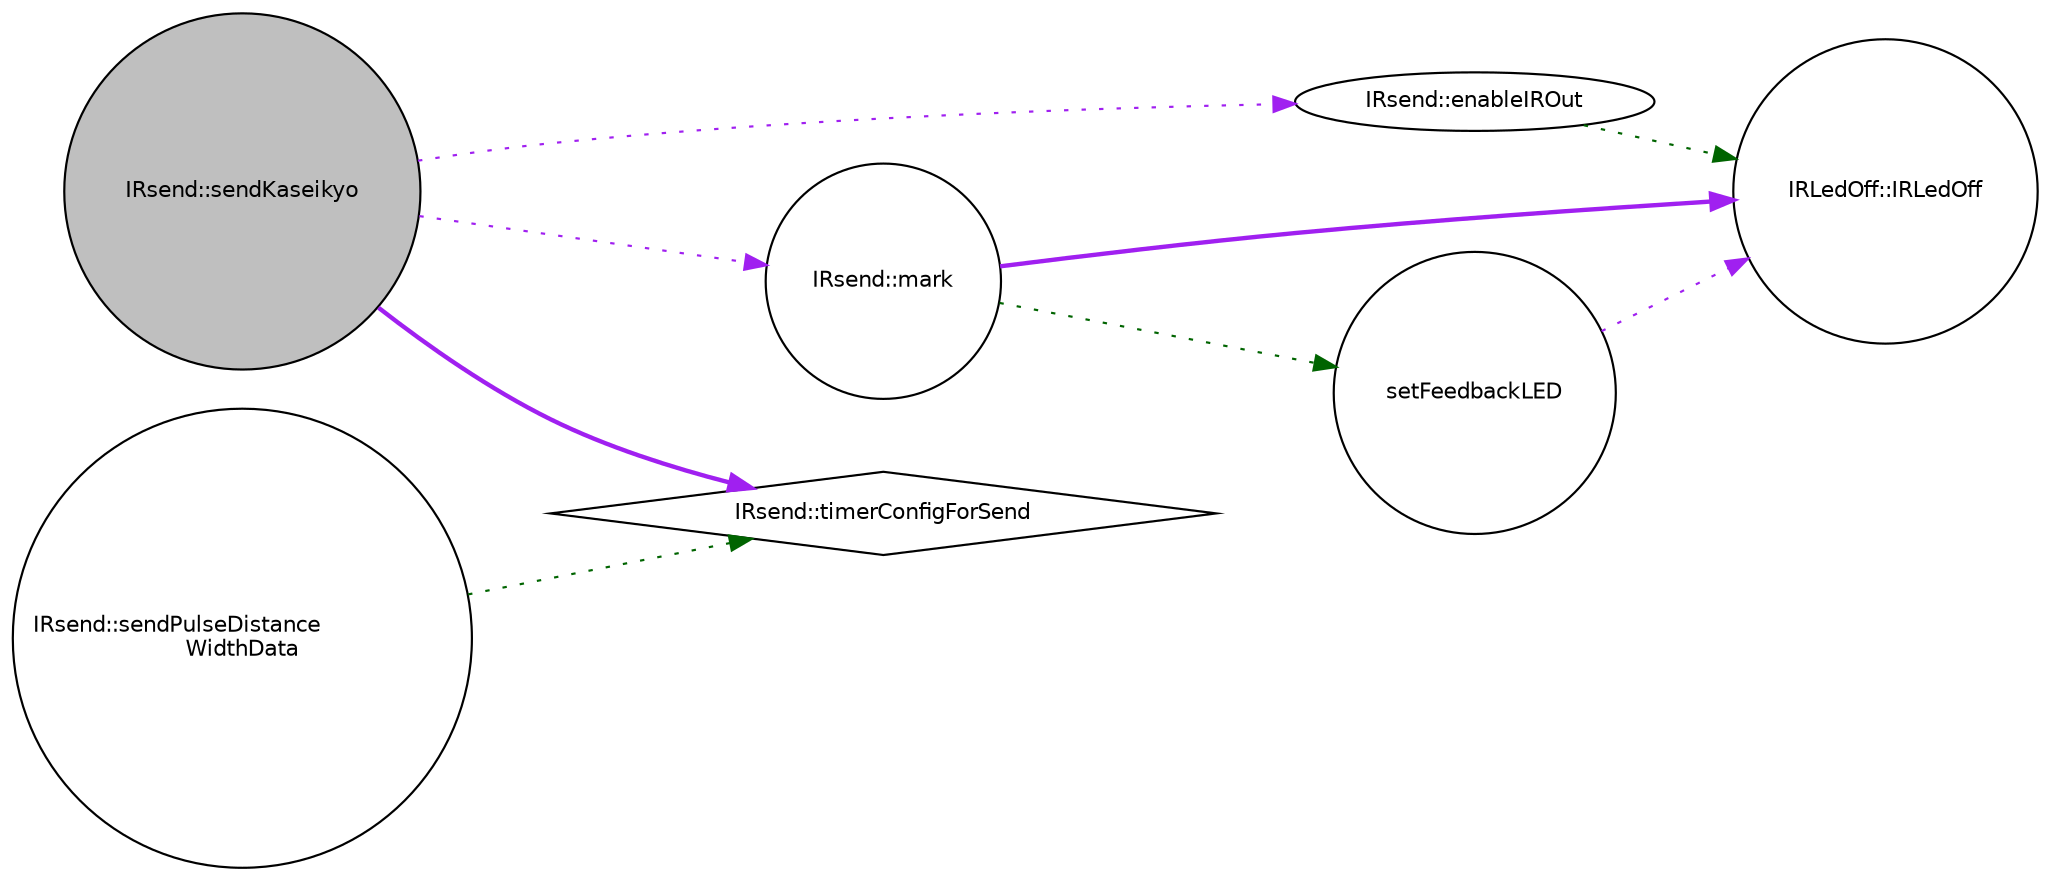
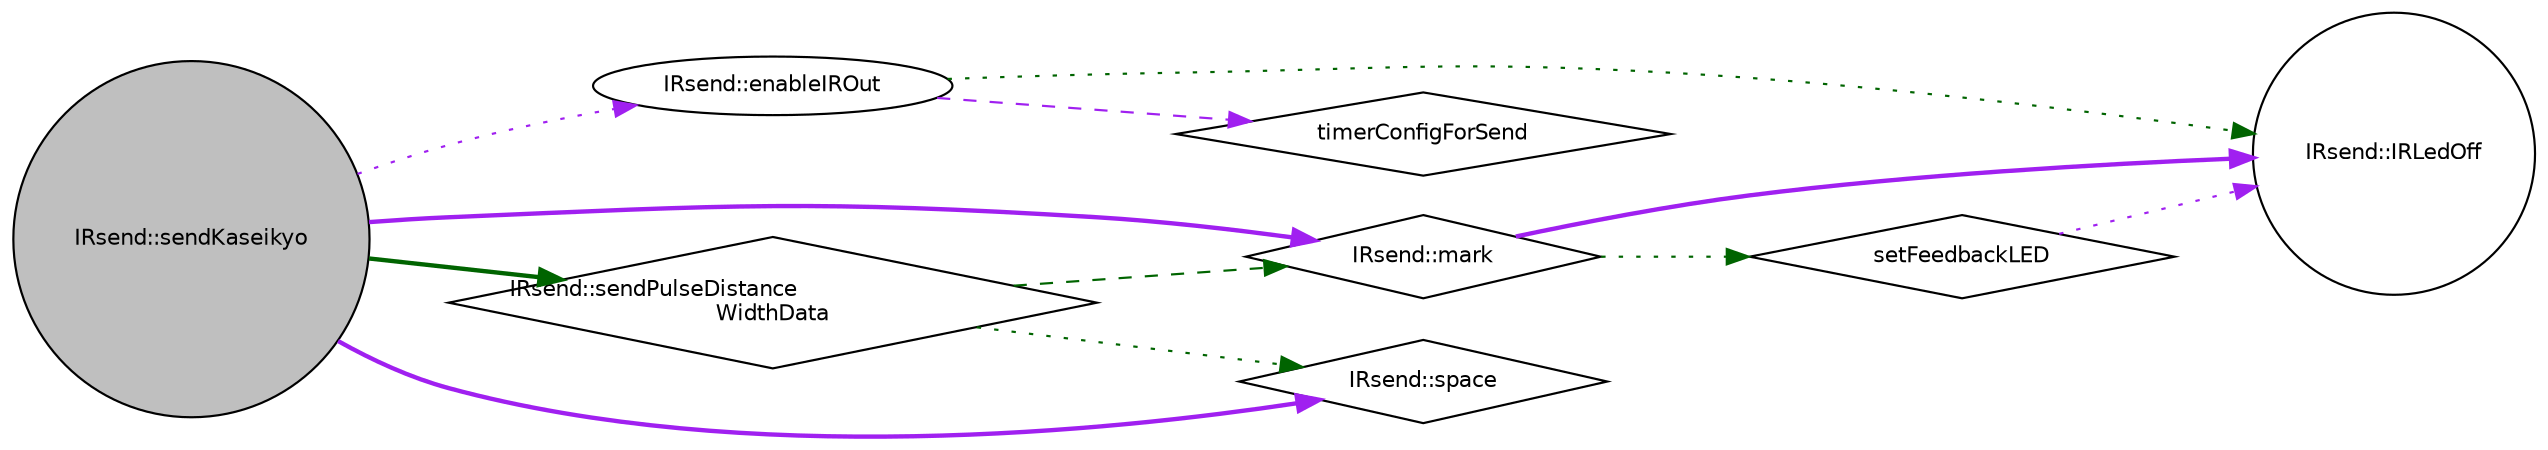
none -> (1423, 134)
(1885, 191) -> (2394, 154)
(582, 239) -> (831, 206)
none -> (454, 268)
none -> (1139, 277)
(883, 281) -> (1423, 257)
(1475, 393) -> (1962, 257)
(883, 513) -> (1423, 382)
(242, 638) -> (773, 303)
